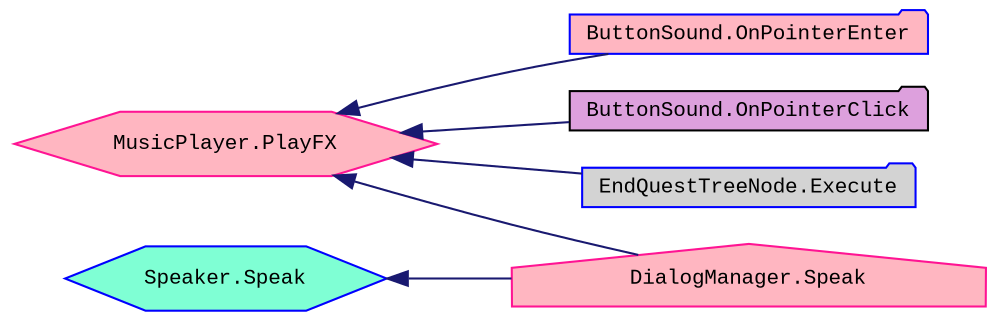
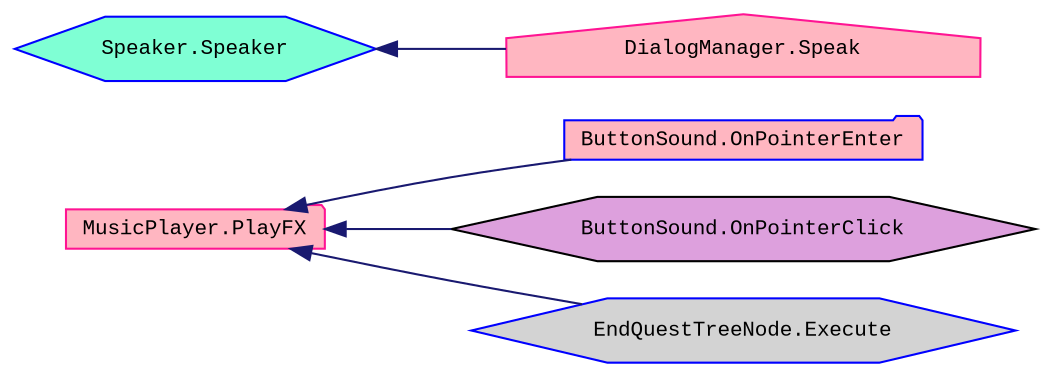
(749, 111) -> (743, 229)
(226, 144) -> (195, 229)
(749, 187) -> (743, 331)
(496, 221) -> none
(226, 279) -> (195, 49)
